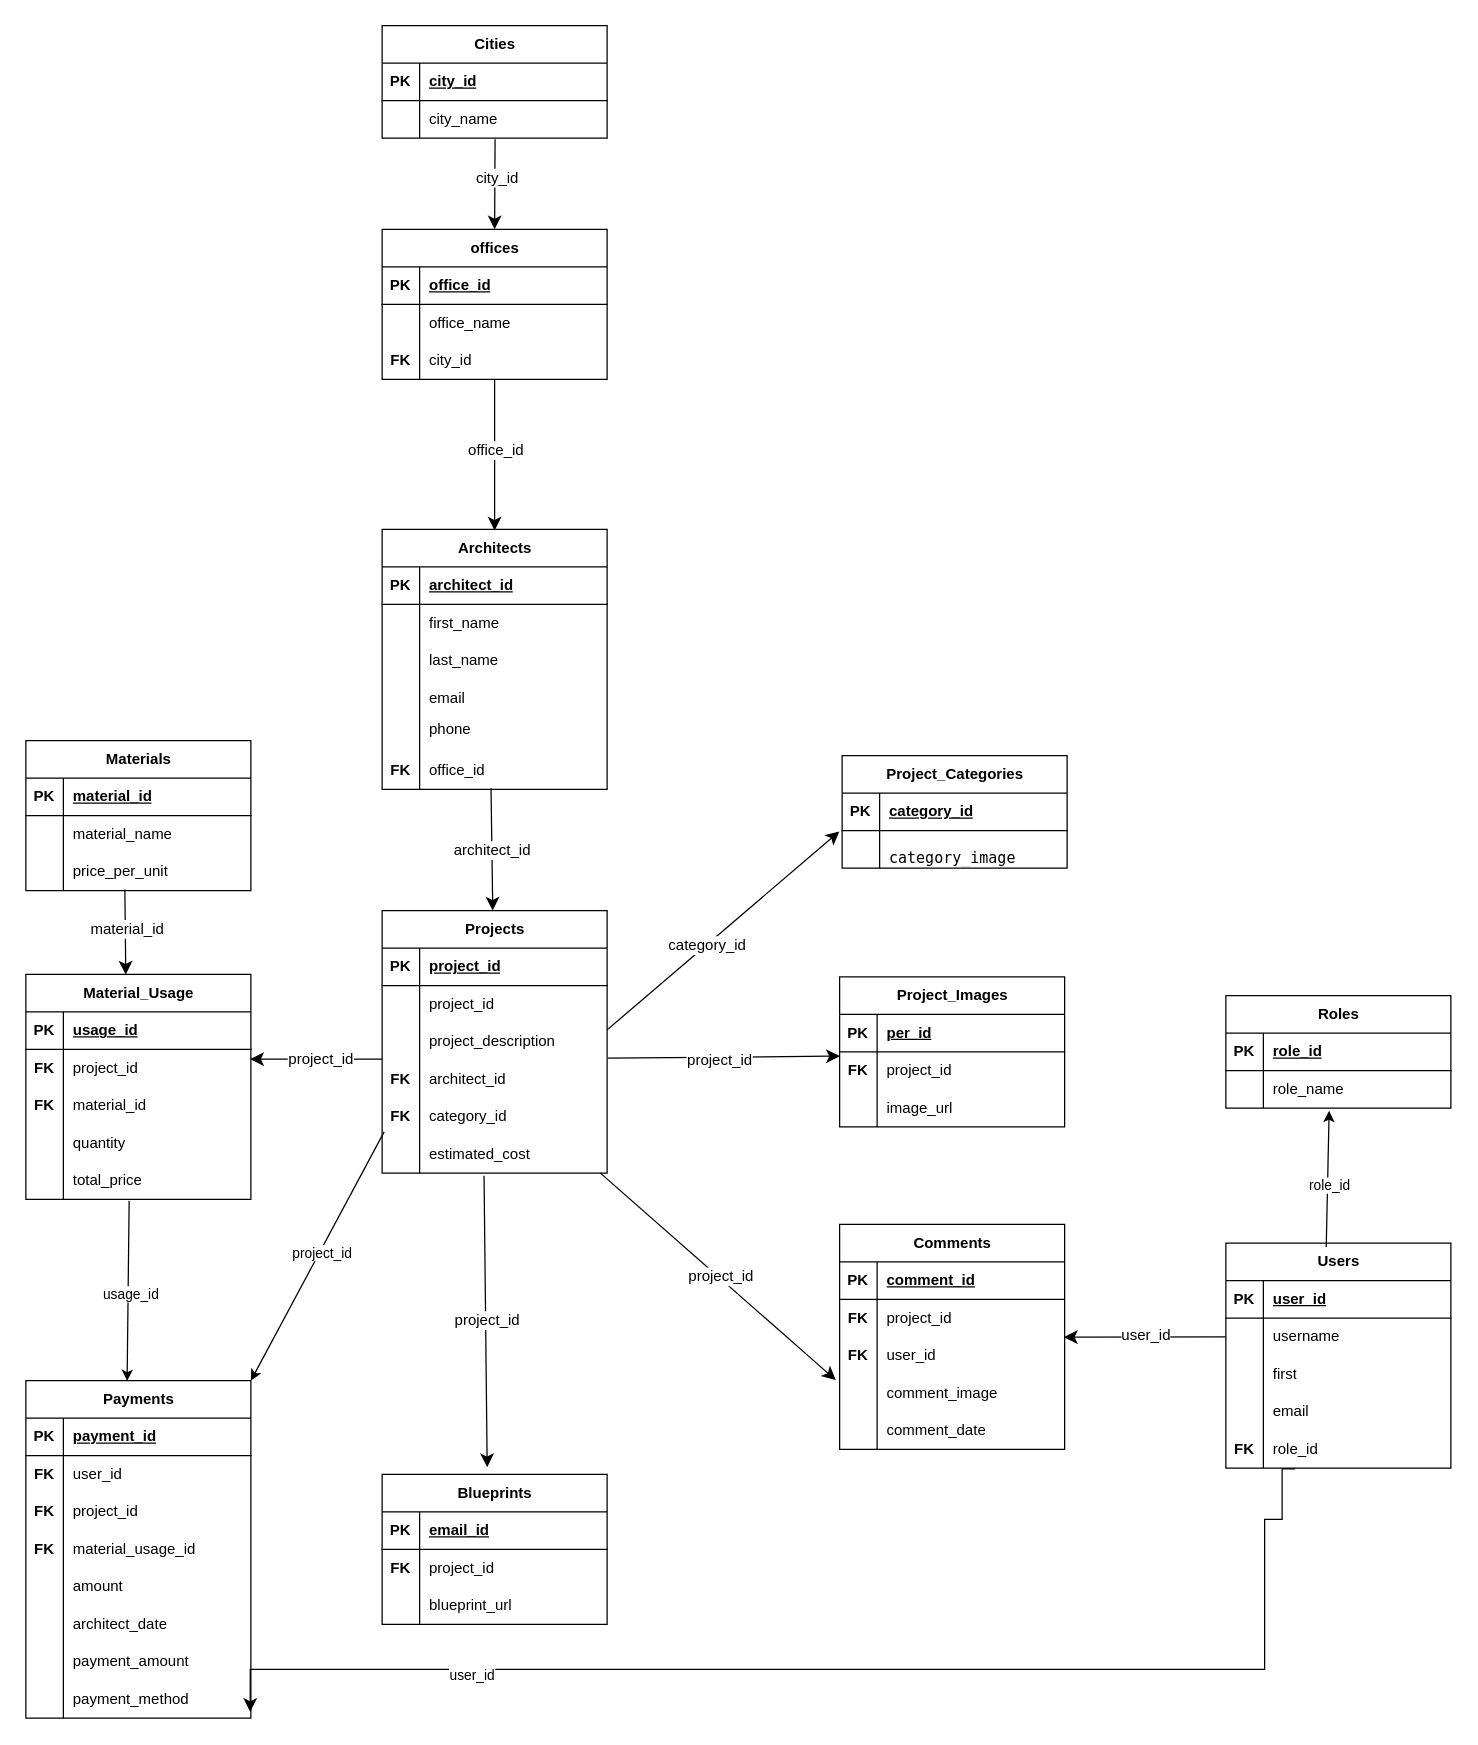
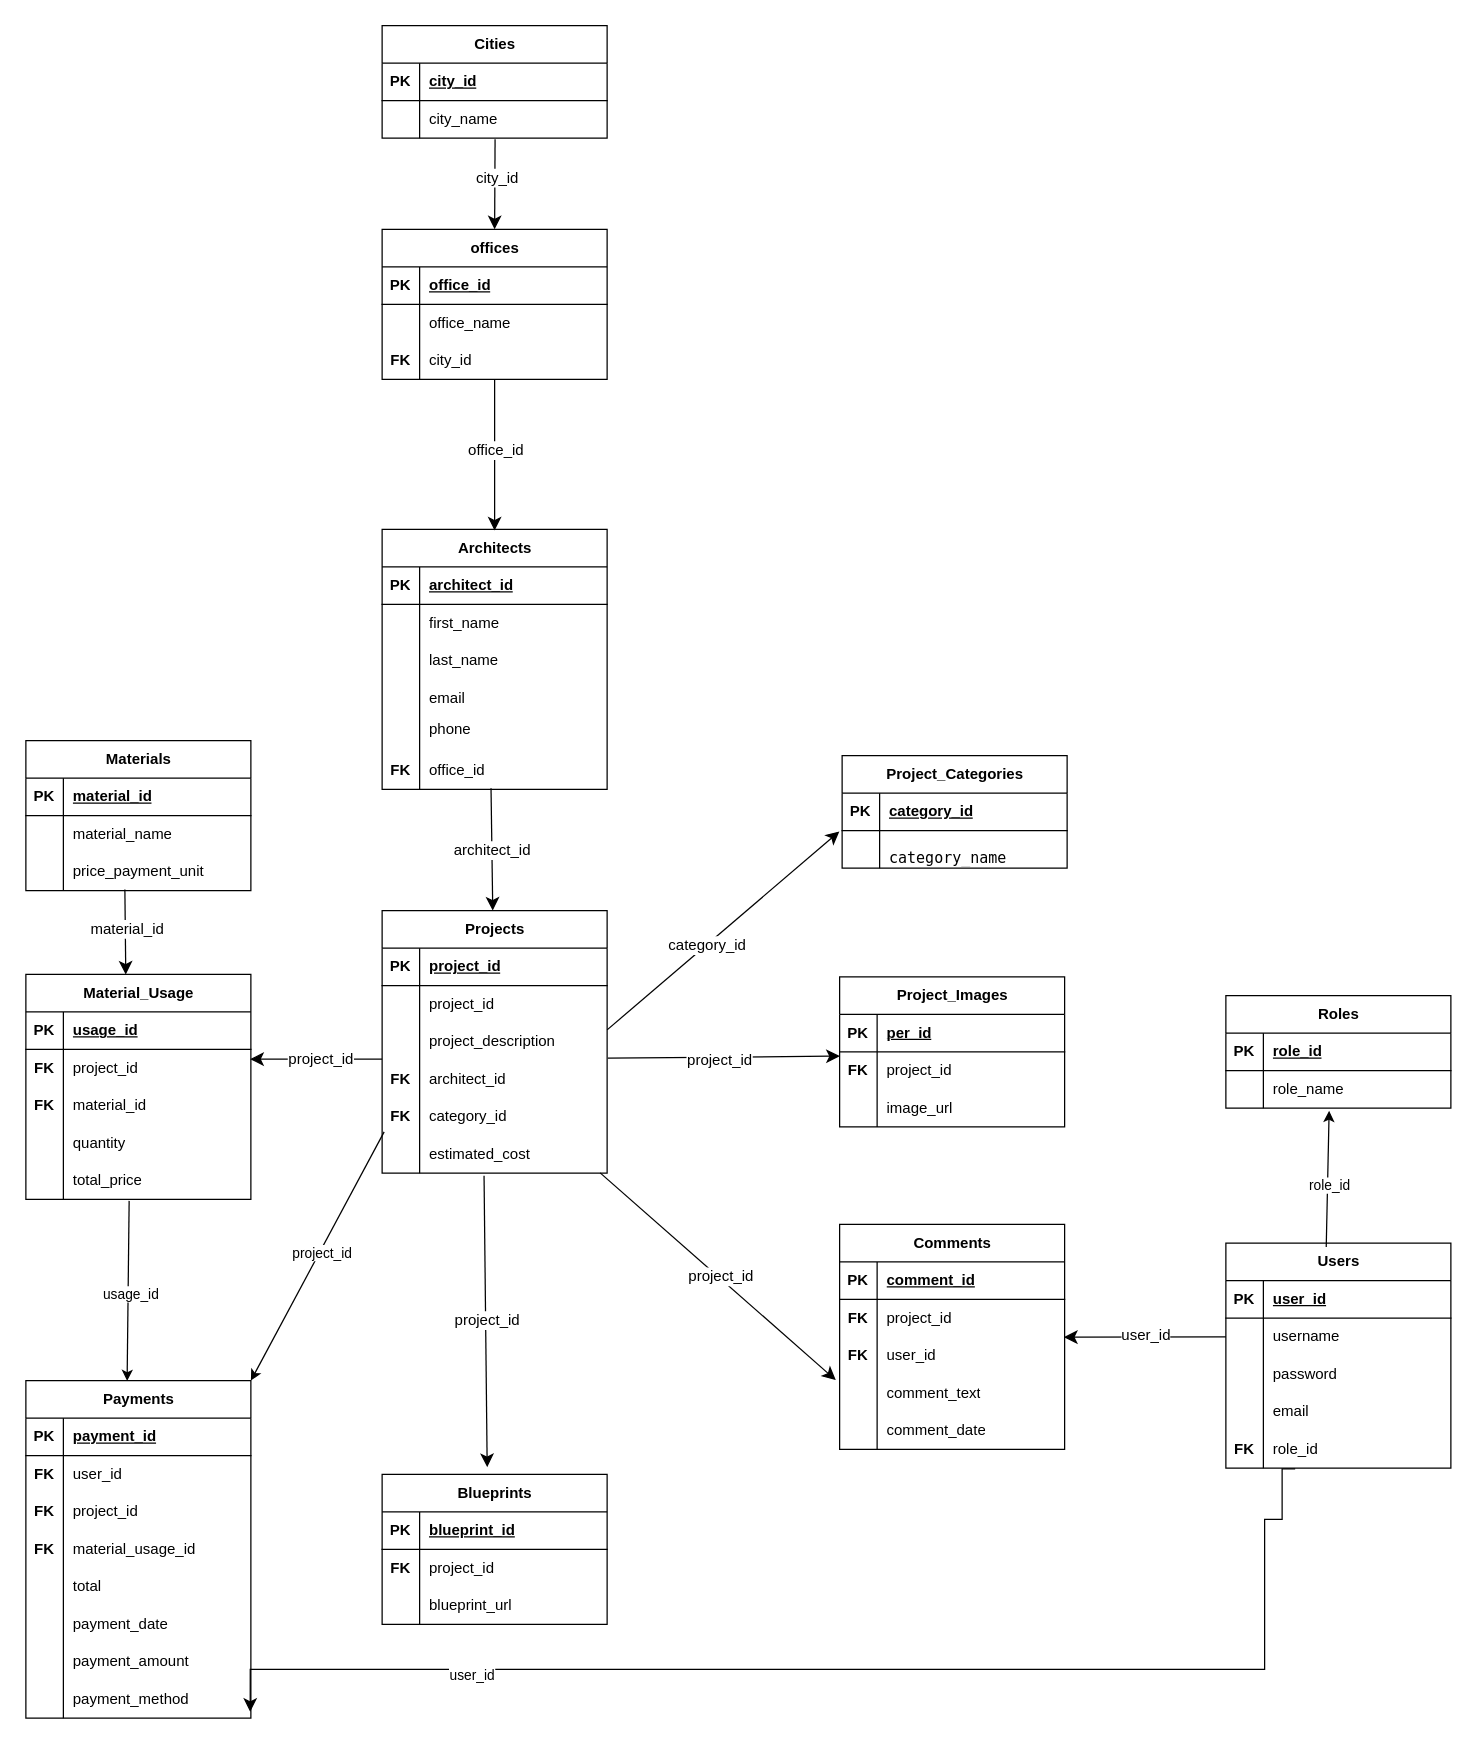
(946, 849) -> (944, 849)
(128, 872) -> (145, 872)
(1292, 1374) -> (1307, 1374)
(940, 1393) -> (937, 1393)
(457, 1531) -> (474, 1531)
(98, 1587) -> (92, 1587)
(130, 1624) -> (124, 1624)
